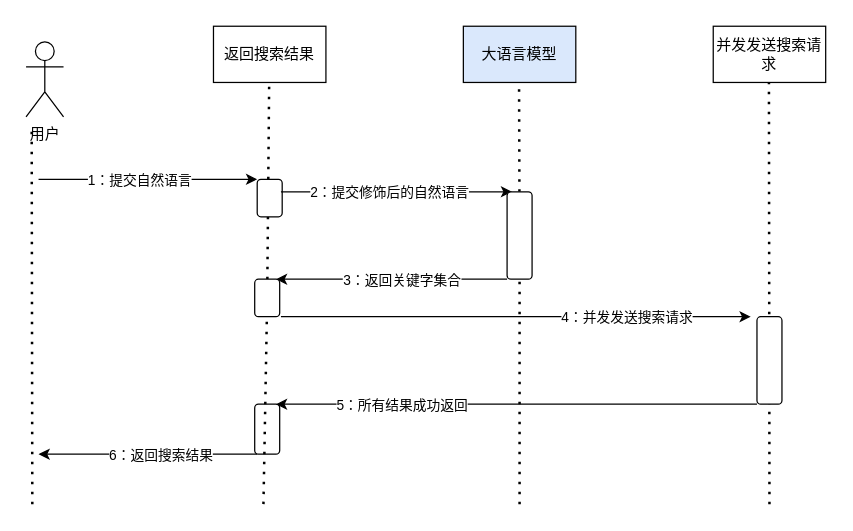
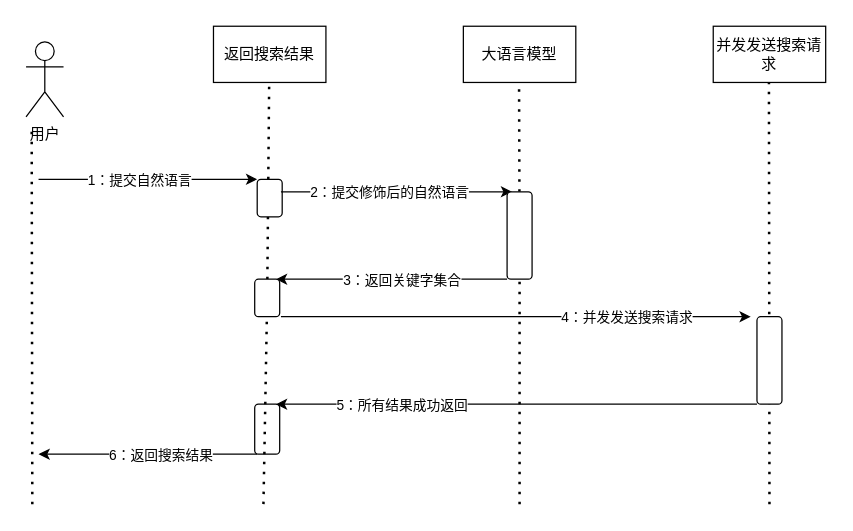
(519, 54) -> (519, 54)
